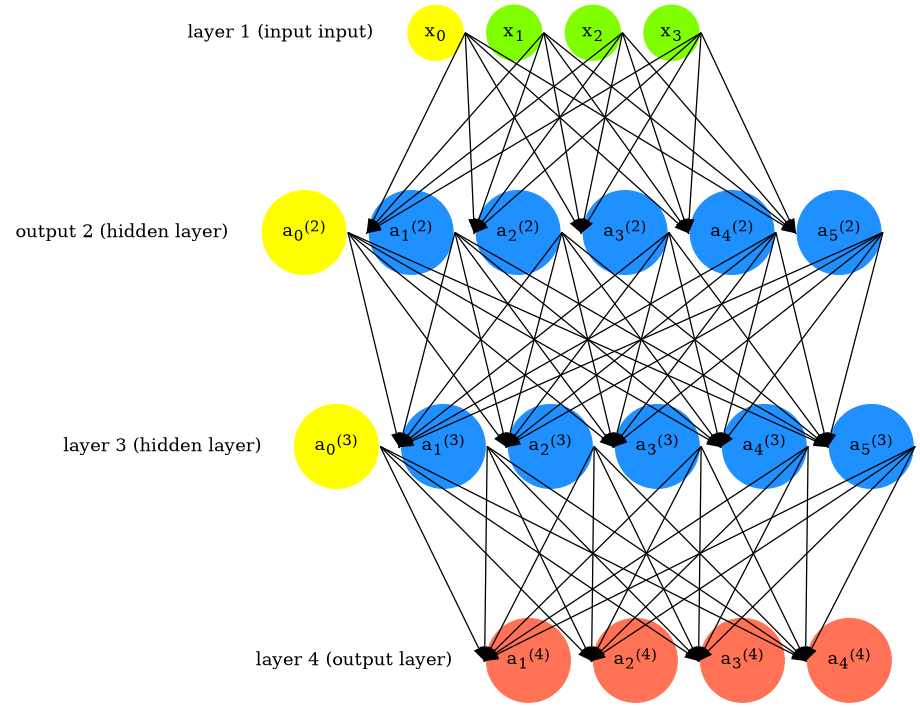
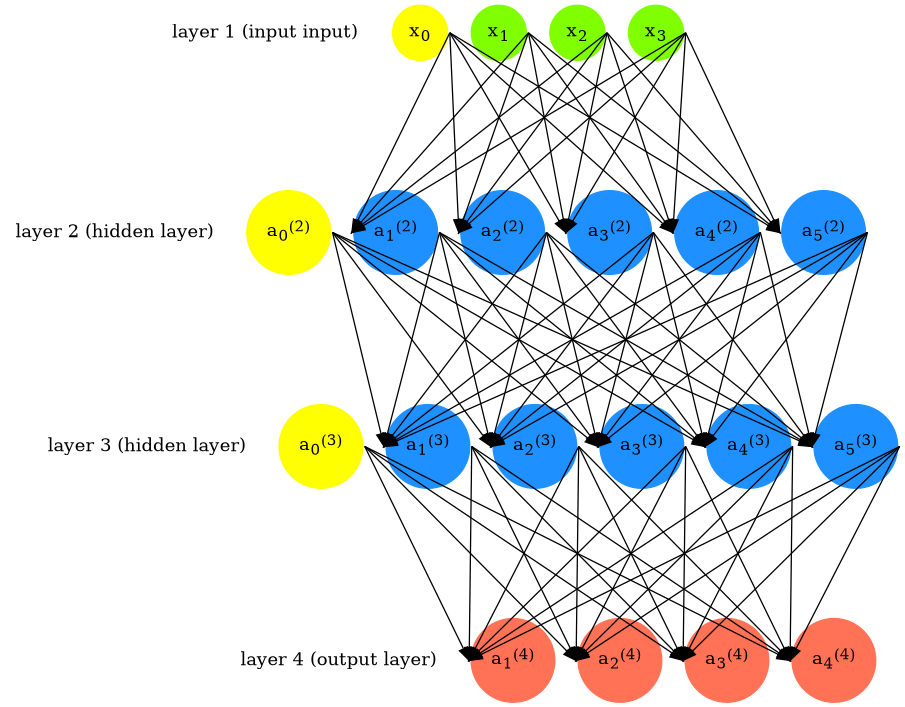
(122, 233) -> (115, 233)
